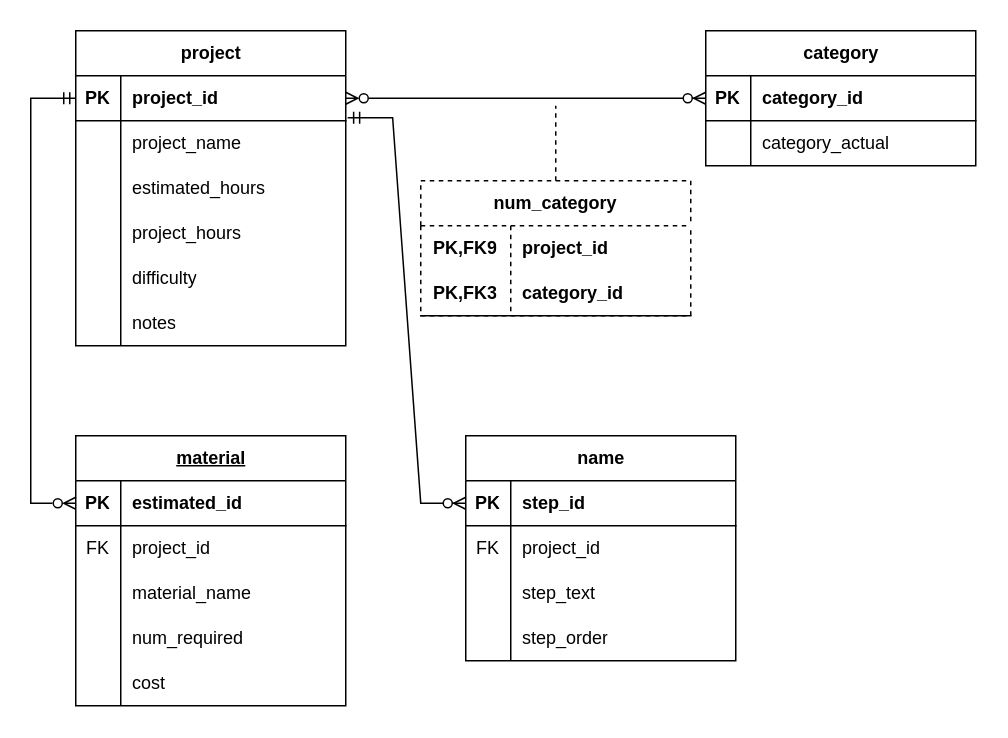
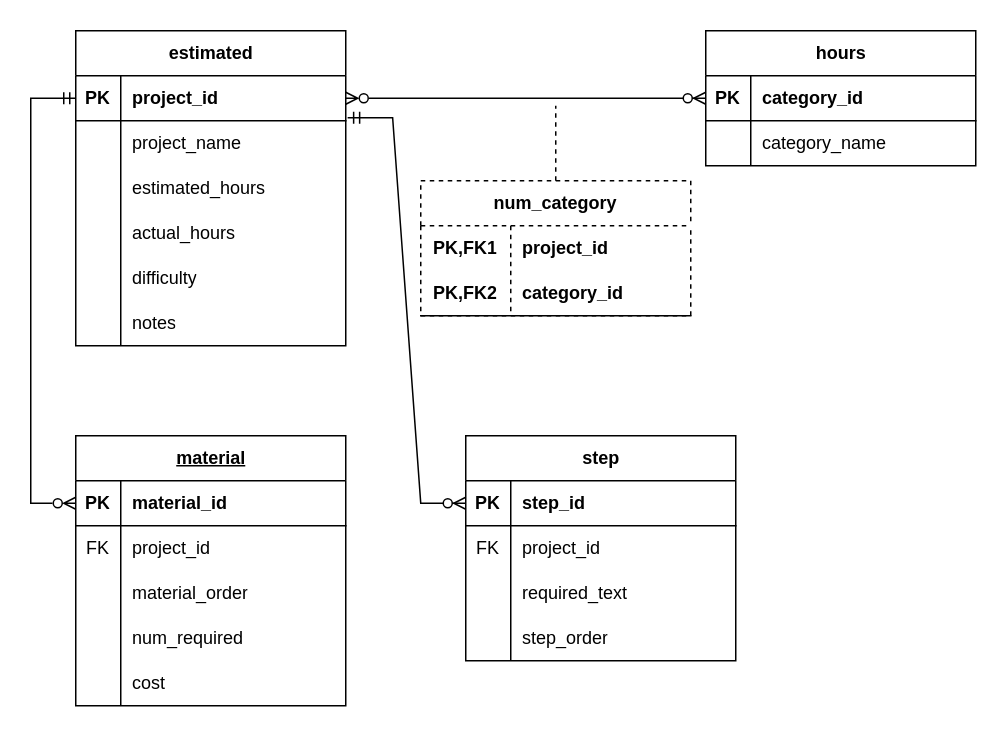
(212, 53) -> (212, 53)
(842, 53) -> (842, 53)
(836, 143) -> (828, 143)
(198, 233) -> (191, 233)
(466, 248) -> (466, 248)
(466, 293) -> (466, 293)
(602, 458) -> (602, 458)
(189, 503) -> (181, 503)
(194, 593) -> (199, 593)
(568, 593) -> (586, 593)
